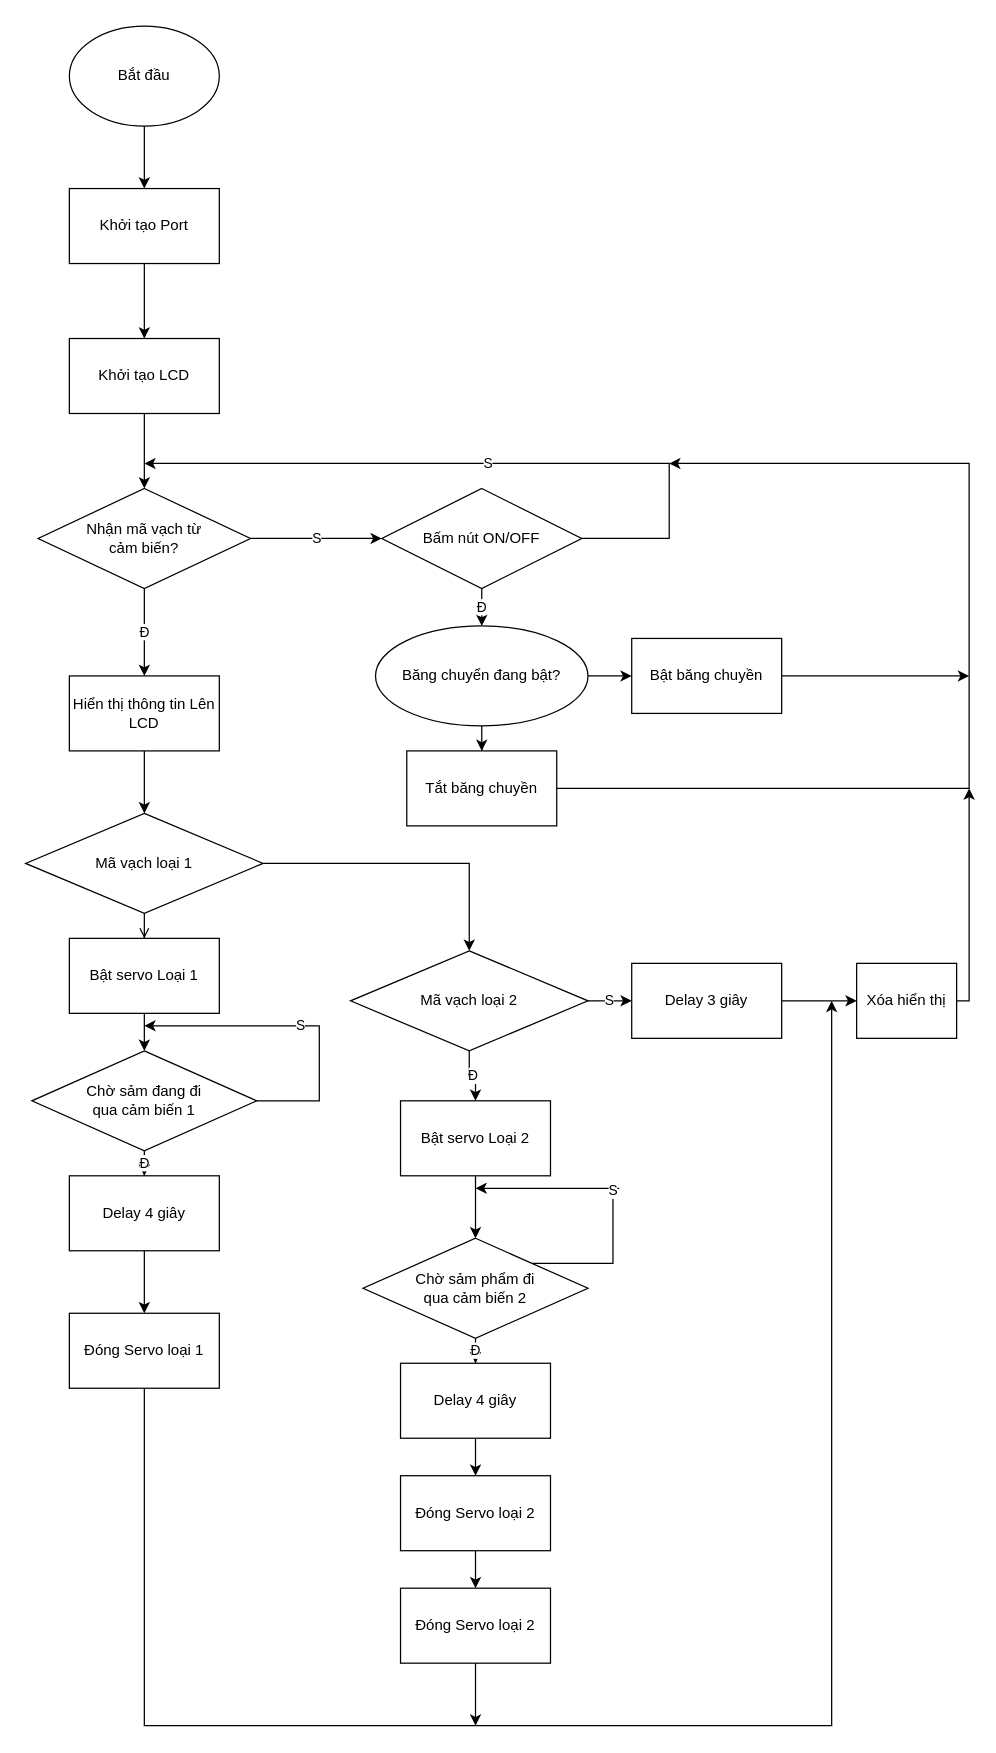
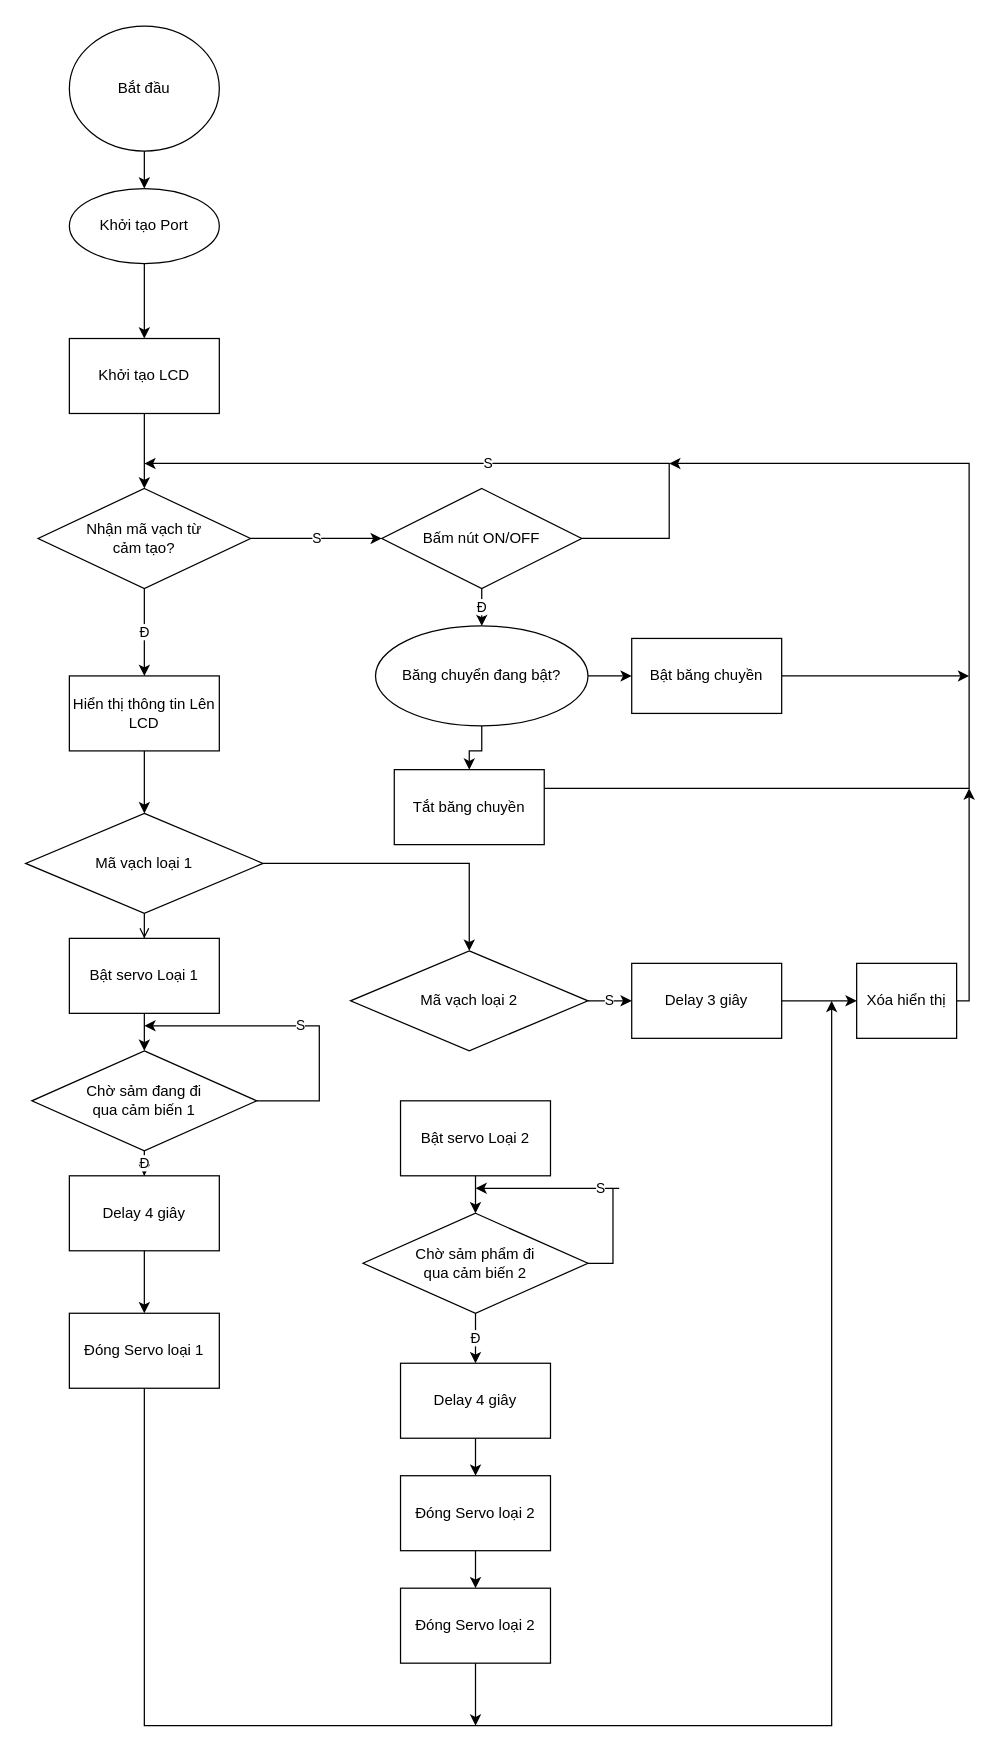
(144, 76) -> (144, 88)
(144, 226) -> (144, 226)
(144, 538) -> (144, 538)
(482, 788) -> (469, 807)
(469, 1075) -> none
(476, 1288) -> (476, 1263)
